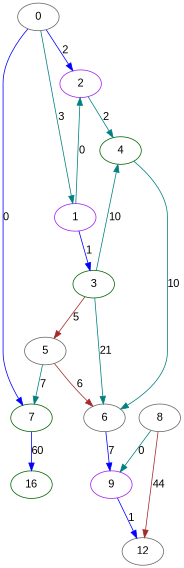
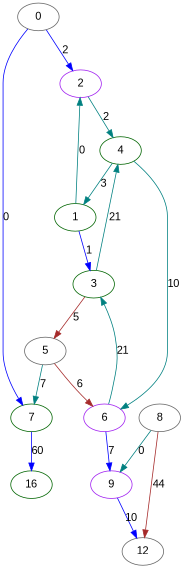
(56, 113) -> (100, 181)
(75, 217) -> (75, 217)
(115, 217) -> (115, 217)
(99, 347) -> (117, 354)
(104, 418) -> (104, 418)
(131, 518) -> (131, 518)
